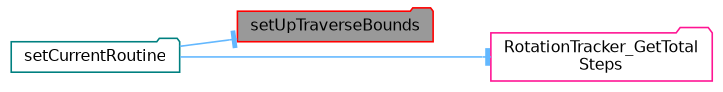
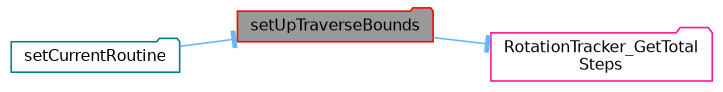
(331, 57) -> (458, 40)
